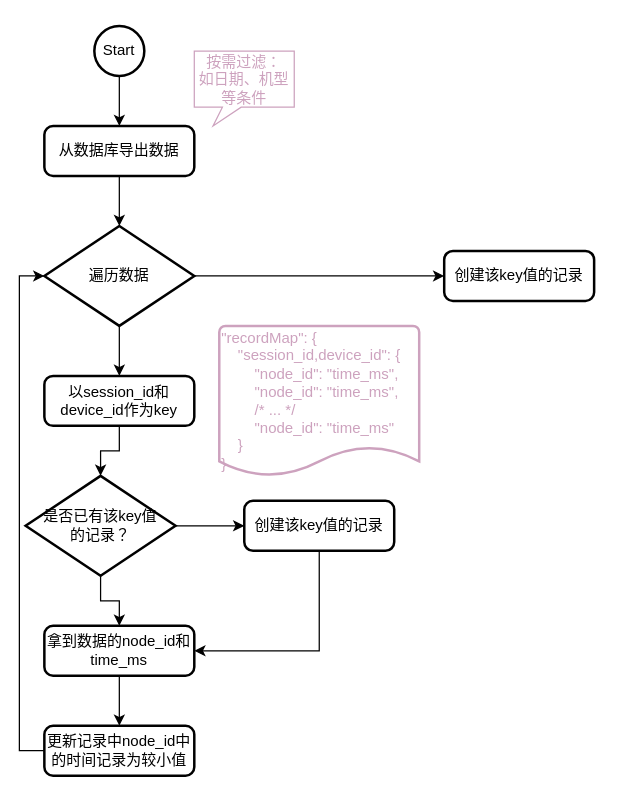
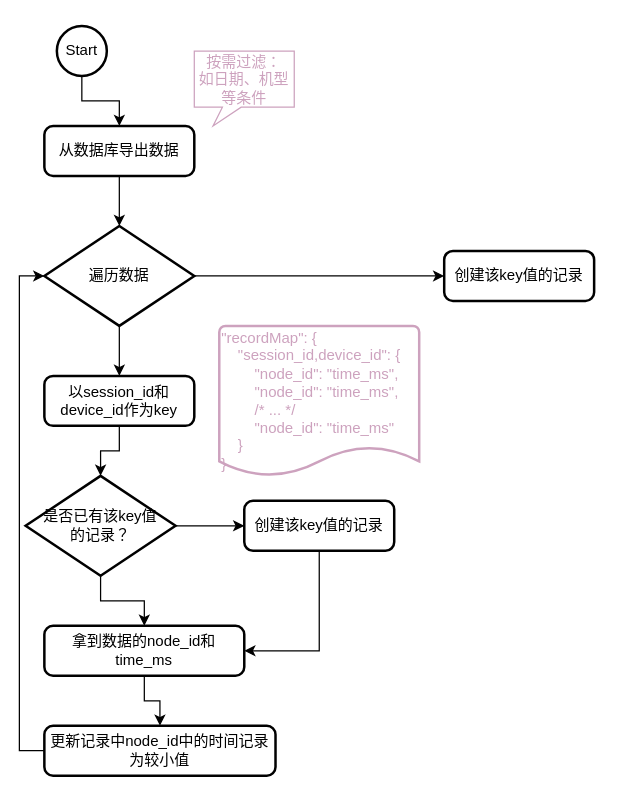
(119, 51) -> (82, 51)
(119, 651) -> (144, 651)
(119, 751) -> (160, 751)
